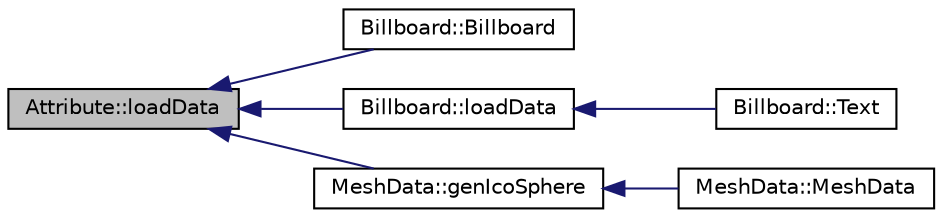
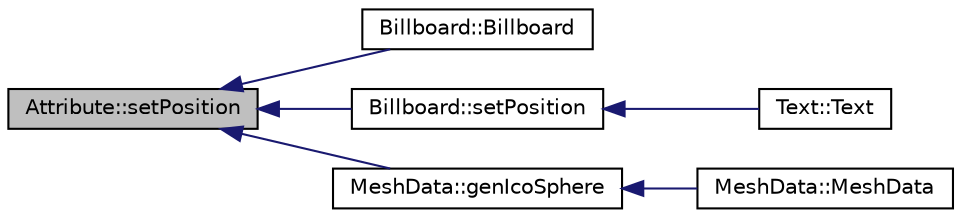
(124, 109) -> (133, 109)
(459, 109) -> (478, 109)
(806, 109) -> (825, 109)
